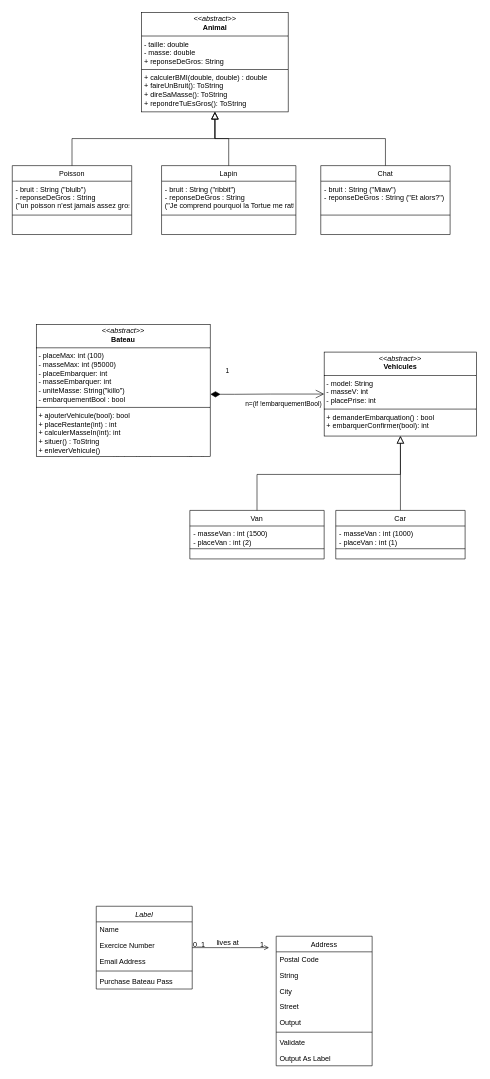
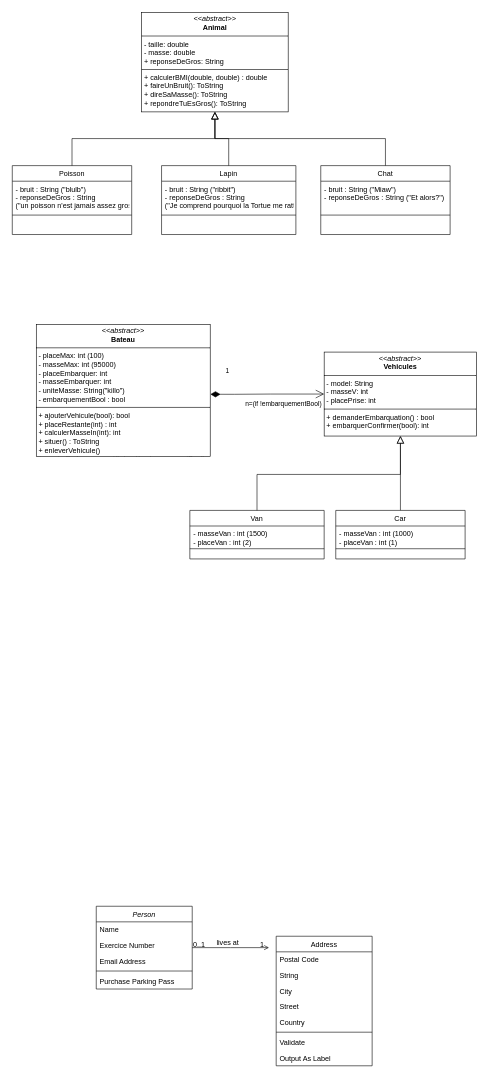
(144, 914) -> (144, 914)
(138, 982) -> (139, 982)
(292, 1022) -> (294, 1022)
